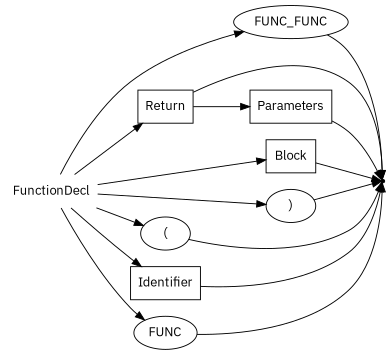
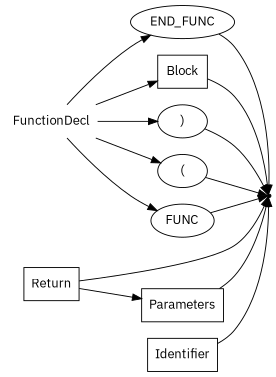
(291, 22) -> (183, 22)
(105, 152) -> none
(102, 235) -> none
